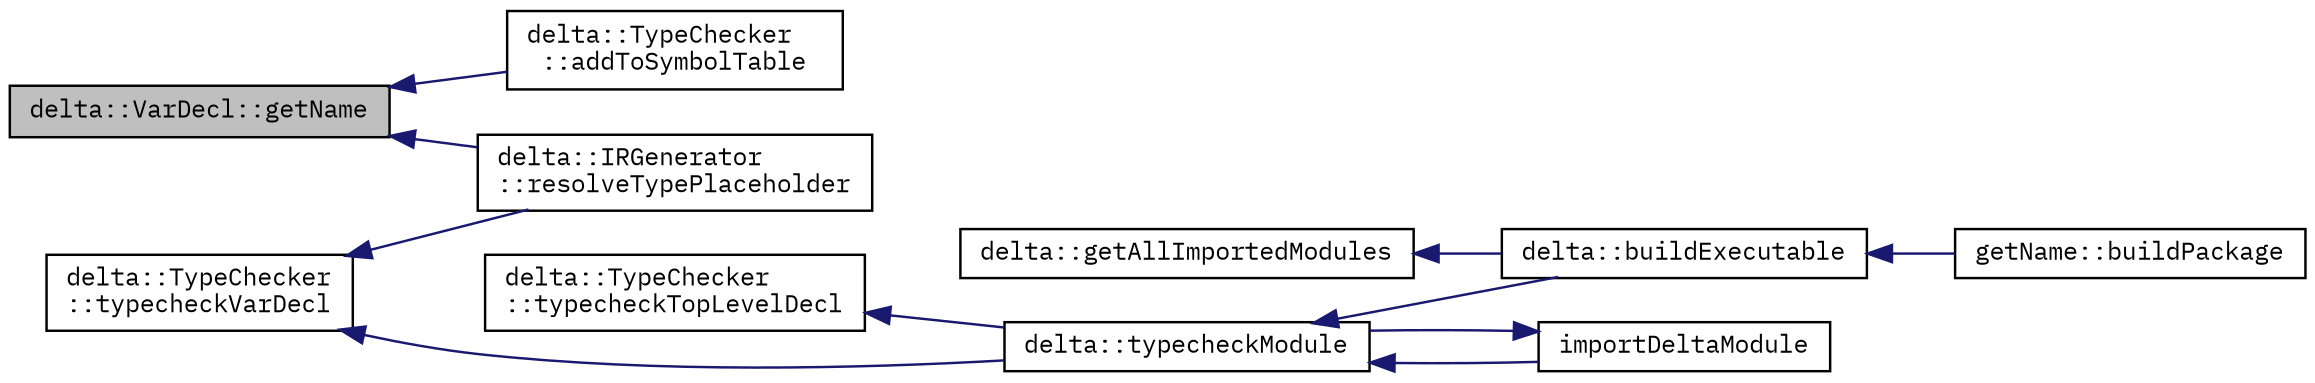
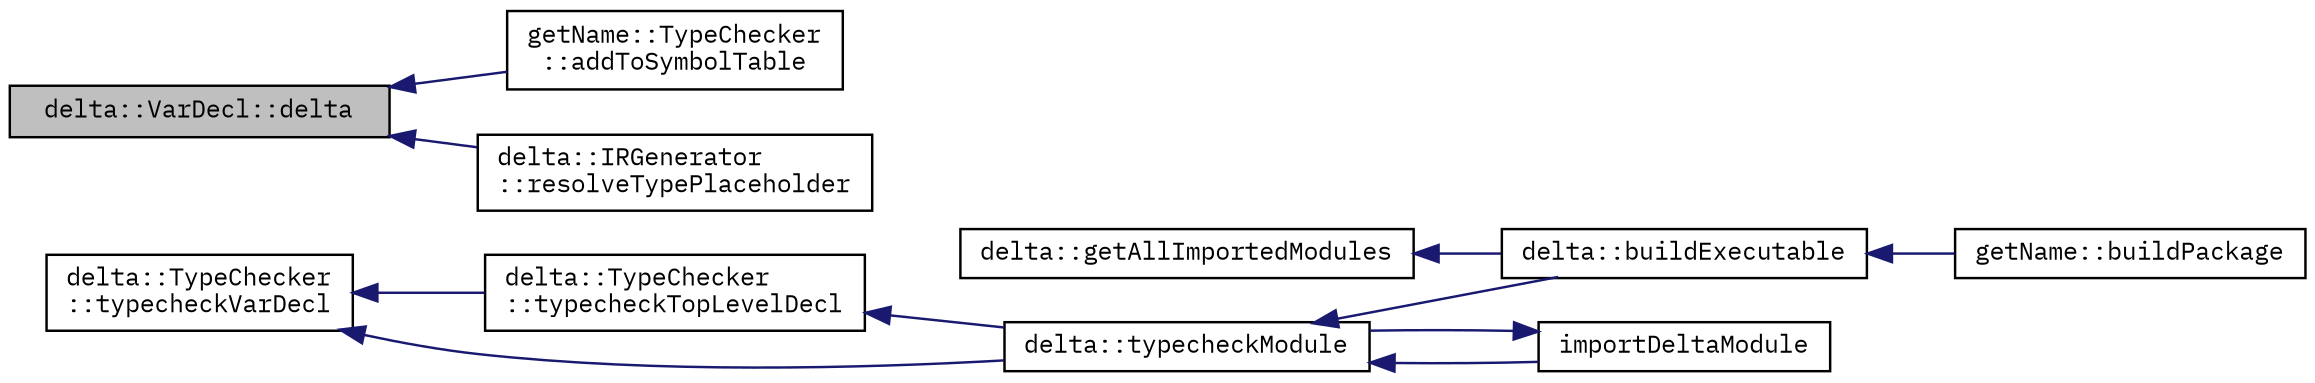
(675, 50) -> (675, 50)
(200, 111) -> (200, 111)
(450, 230) -> (431, 293)
